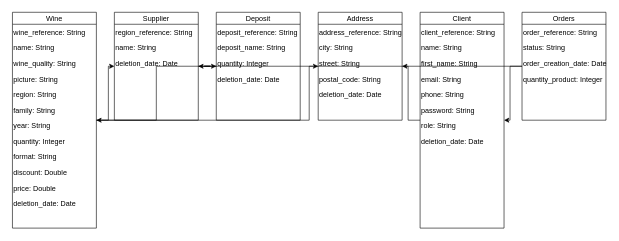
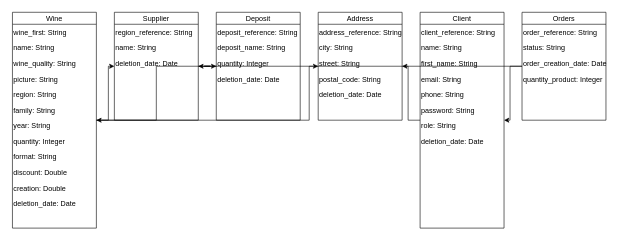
(54, 33) -> (45, 33)
(36, 189) -> (42, 189)
